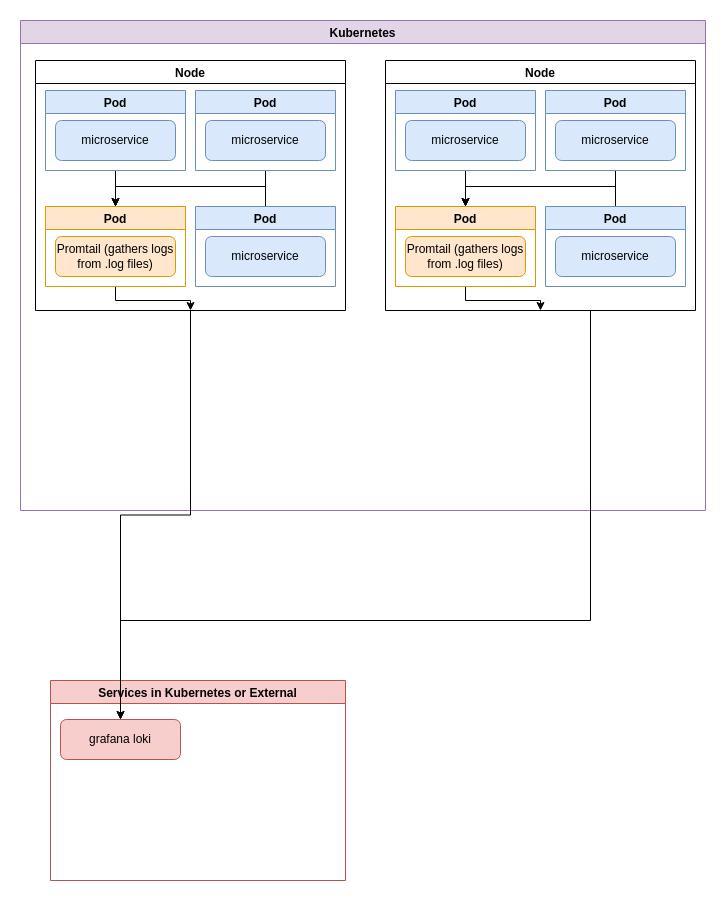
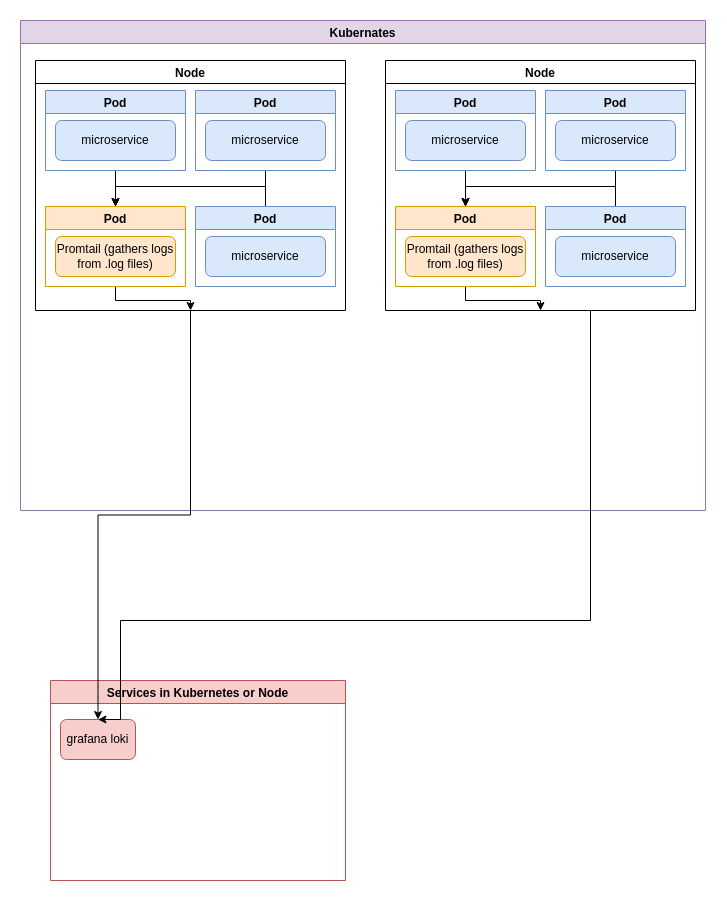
(363, 33) -> (363, 33)
(198, 693) -> (198, 693)
(121, 740) -> (98, 740)
